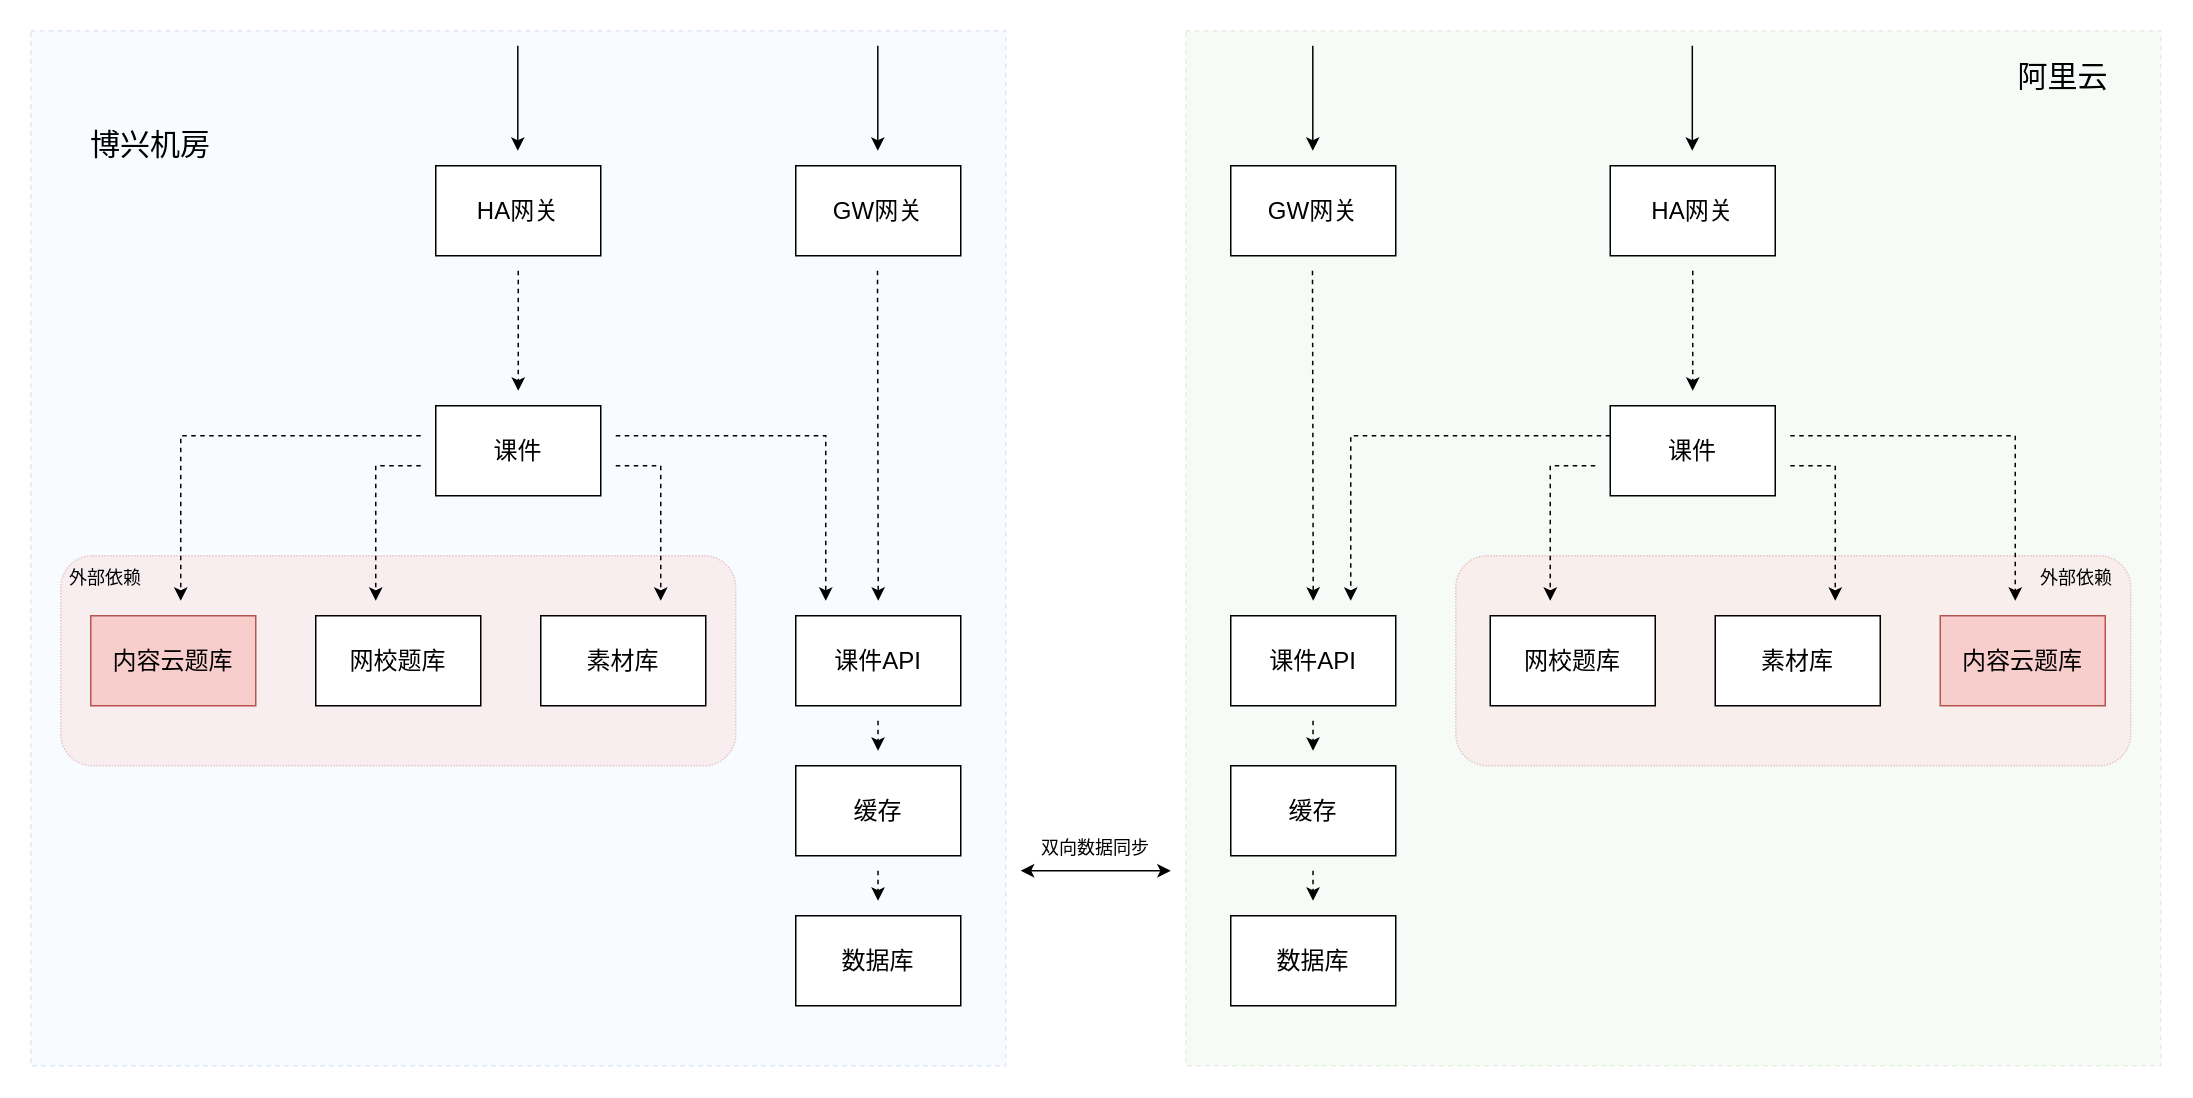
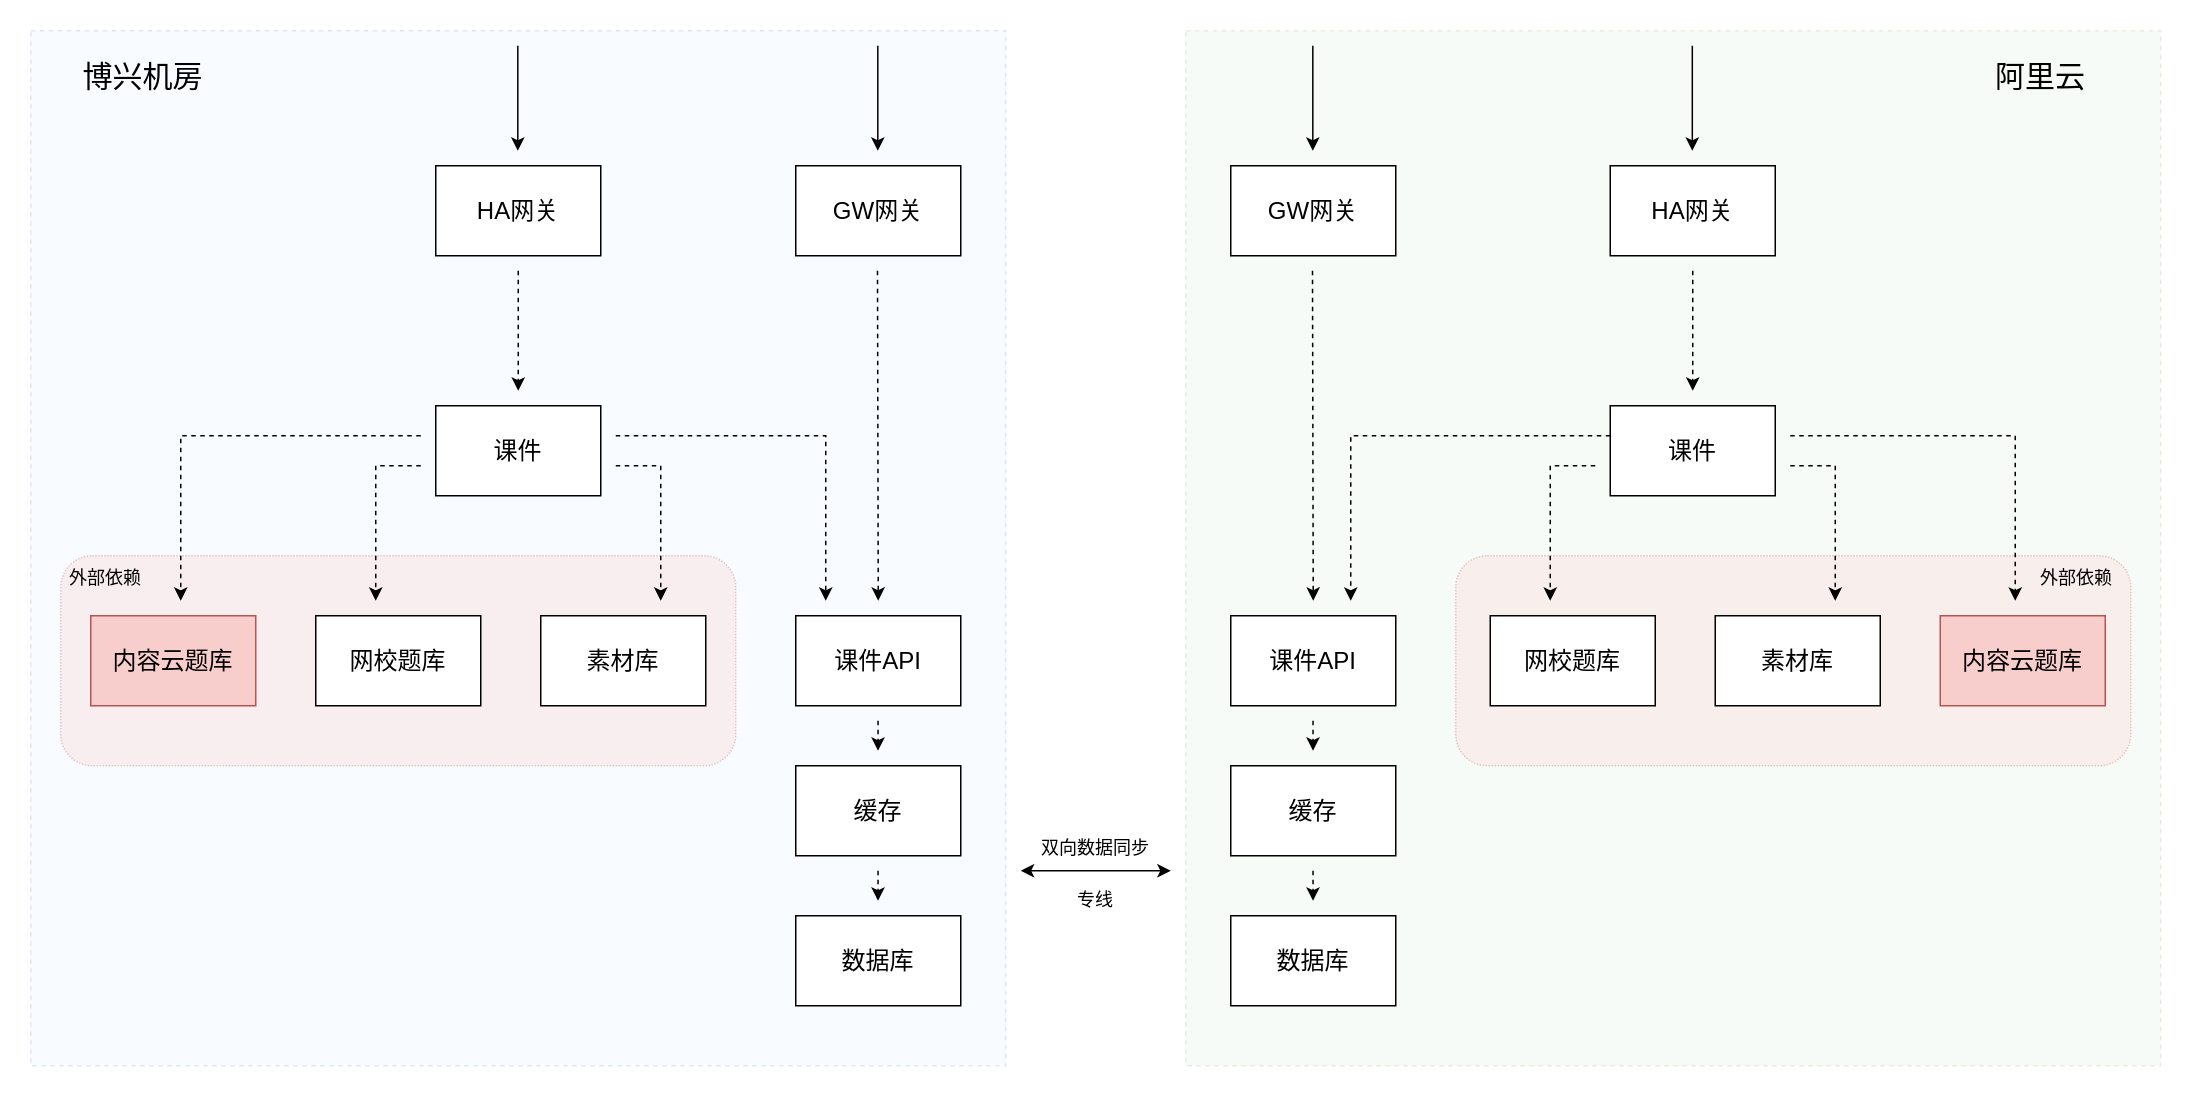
(2063, 76) -> (2041, 76)
(151, 143) -> (143, 76)
none -> (1096, 901)
